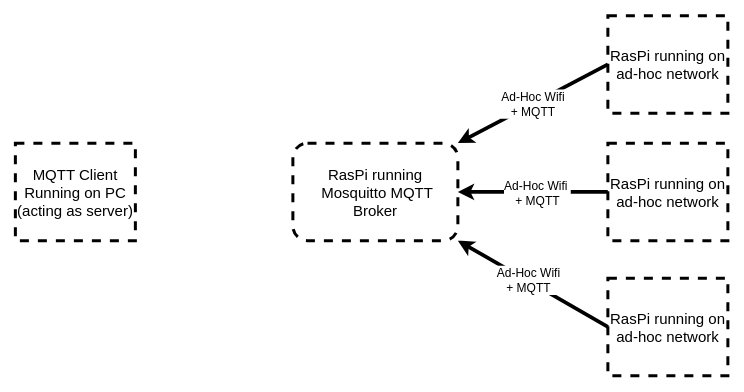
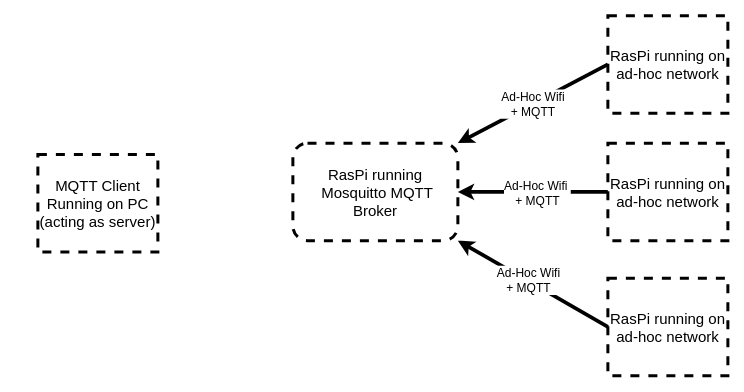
(75, 192) -> (98, 203)
